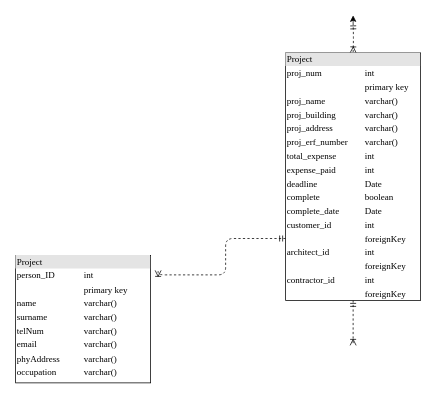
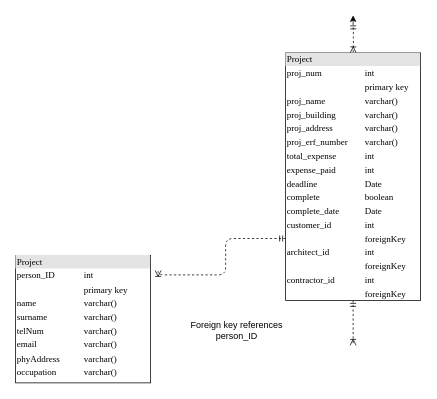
none -> (237, 330)
